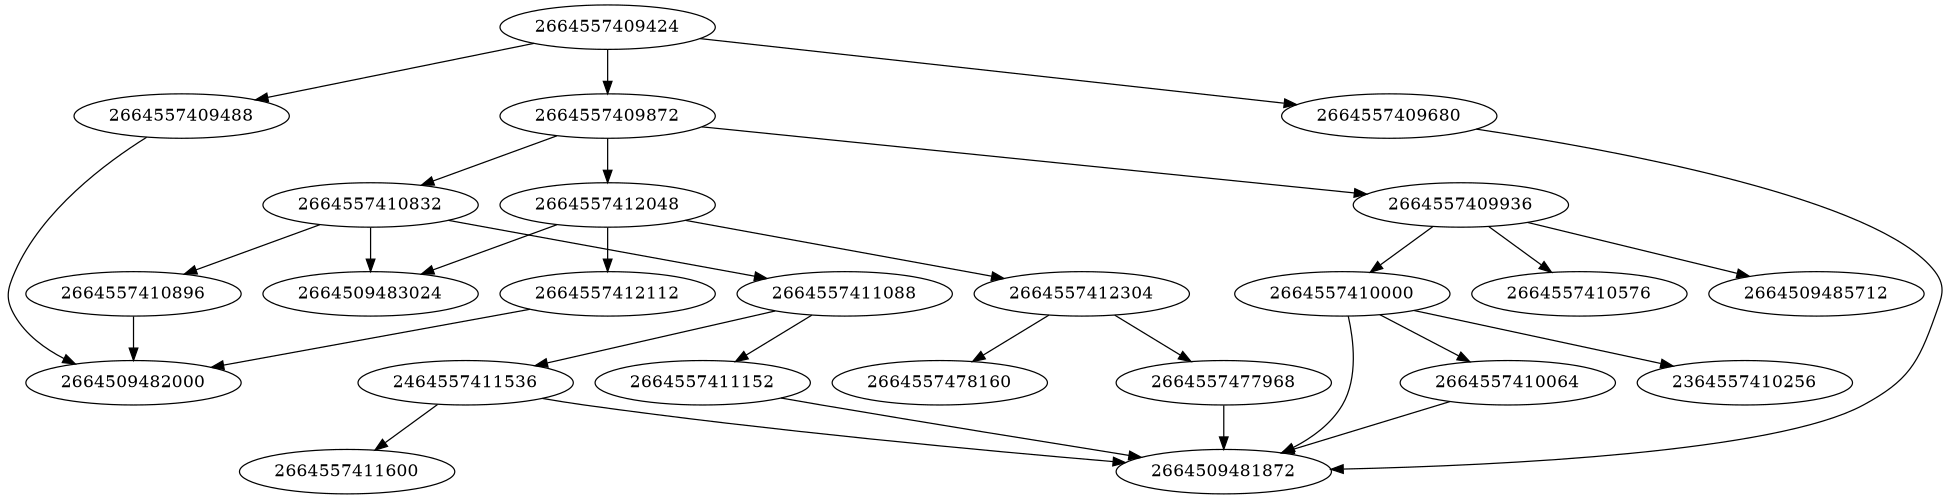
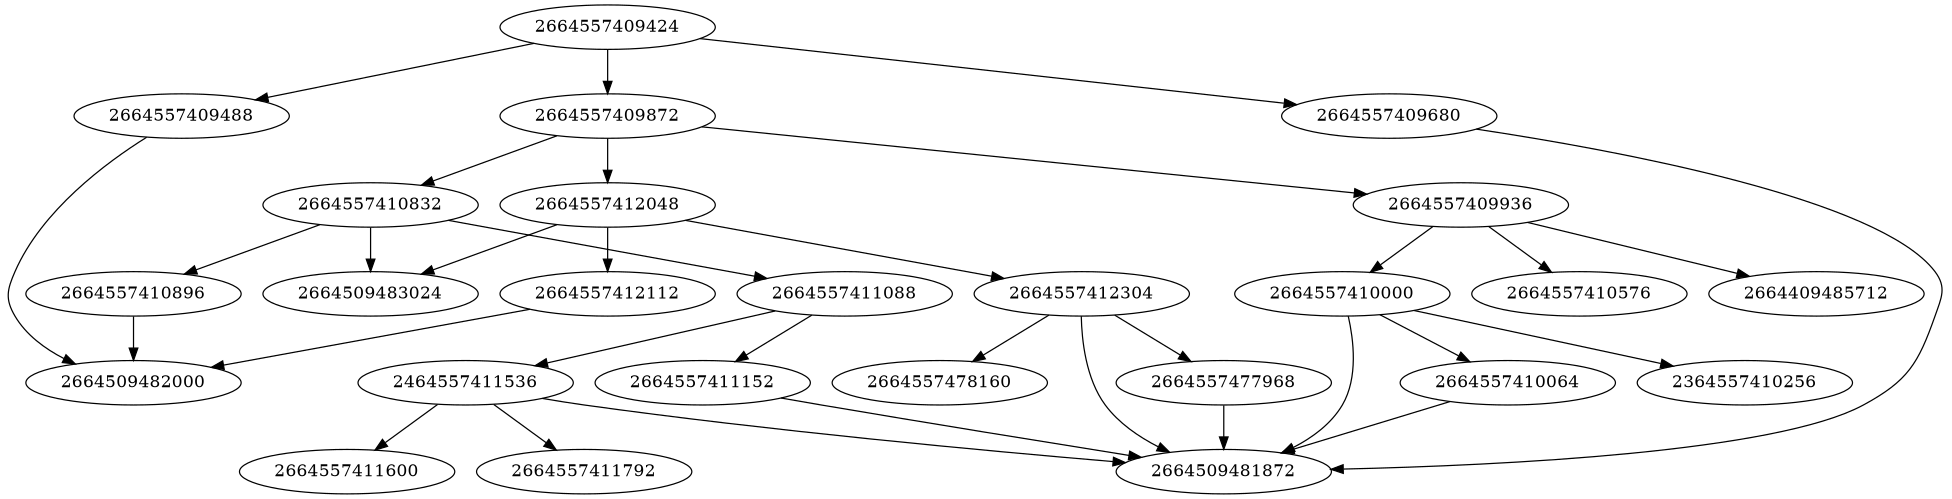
(1817, 294) -> (1817, 294)
none -> (1098, 394)
none -> (584, 472)
